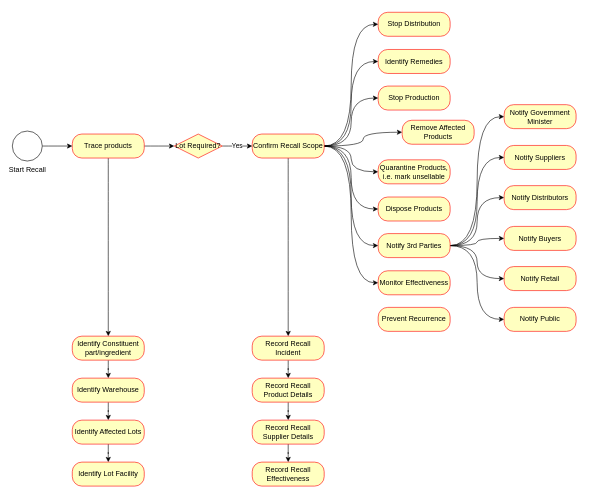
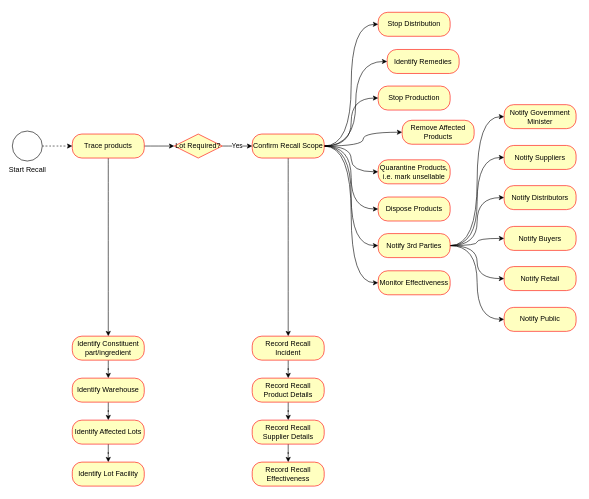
(414, 62) -> (423, 62)
(55, 146) -> (55, 146)
(414, 320) -> none
